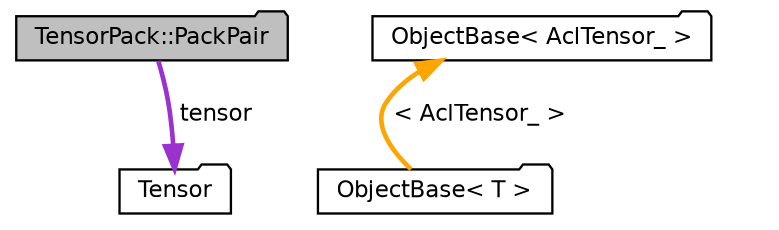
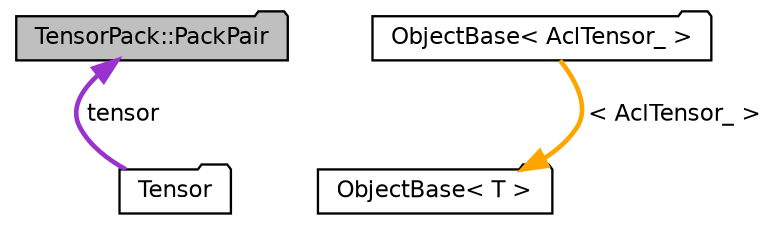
(168, 102) -> (81, 129)
(382, 117) -> (581, 114)
